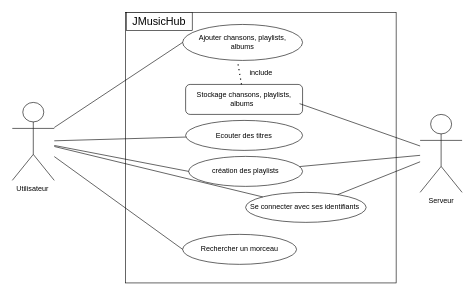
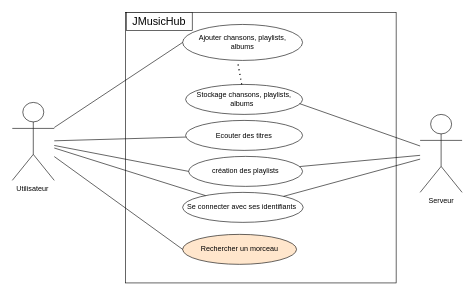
(261, 72) -> none
(244, 99) -> (244, 99)
(306, 207) -> (243, 207)
(240, 249) -> (240, 249)
